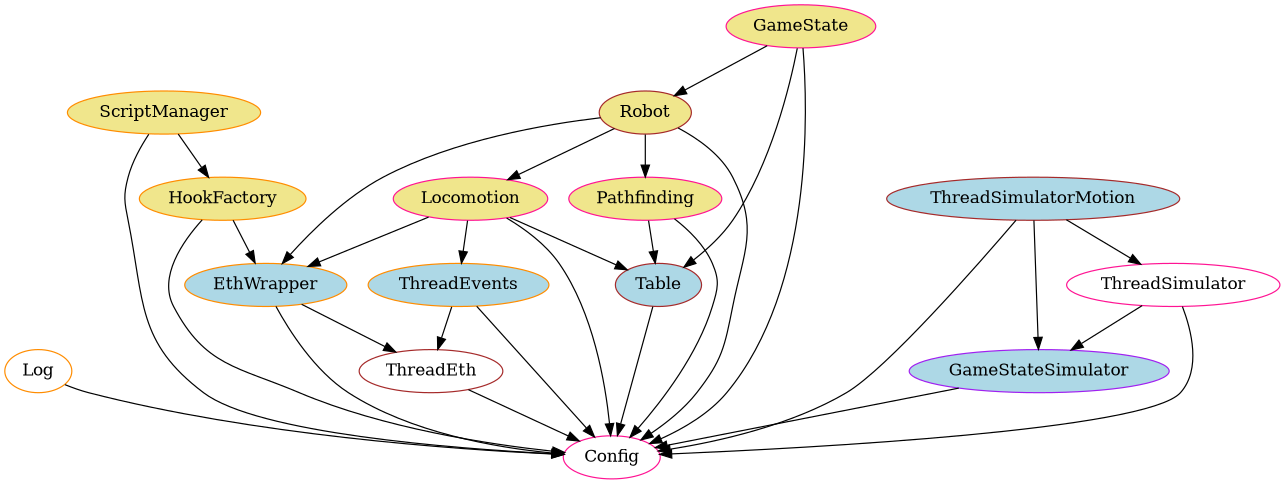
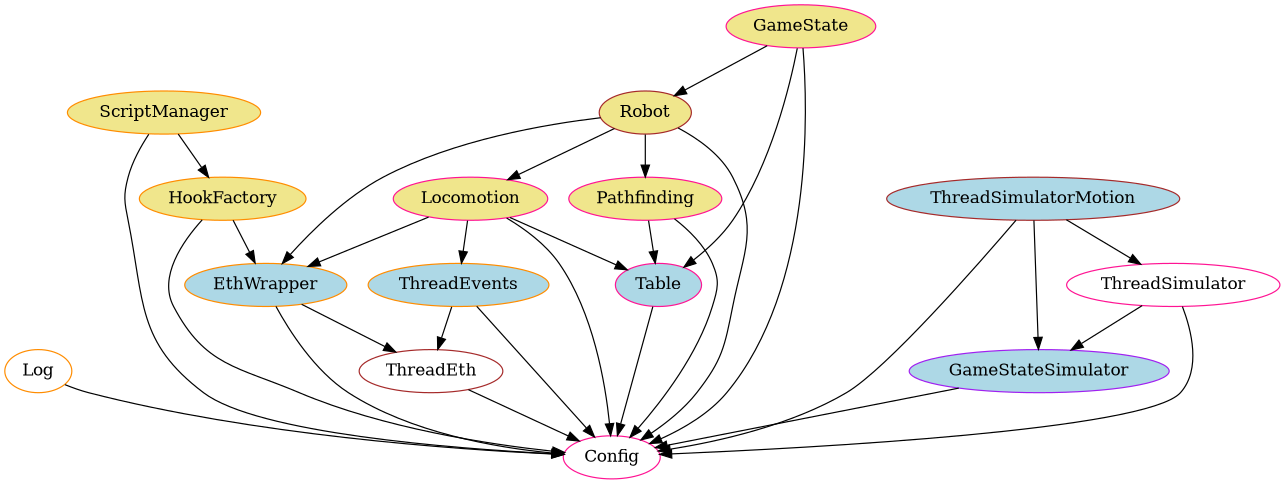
(658, 285) -> (658, 285)
